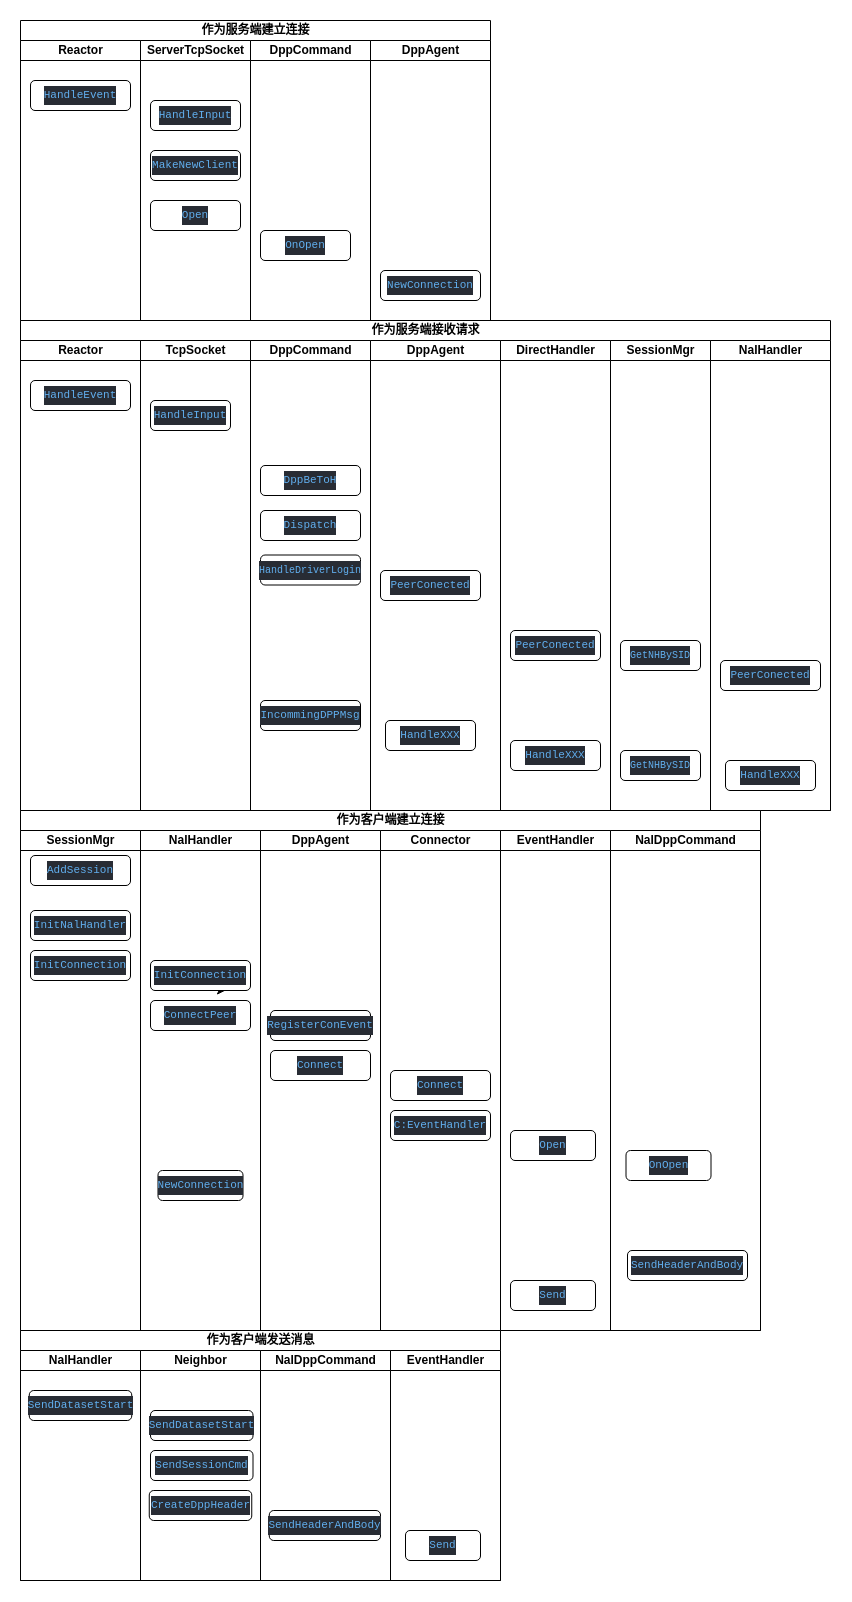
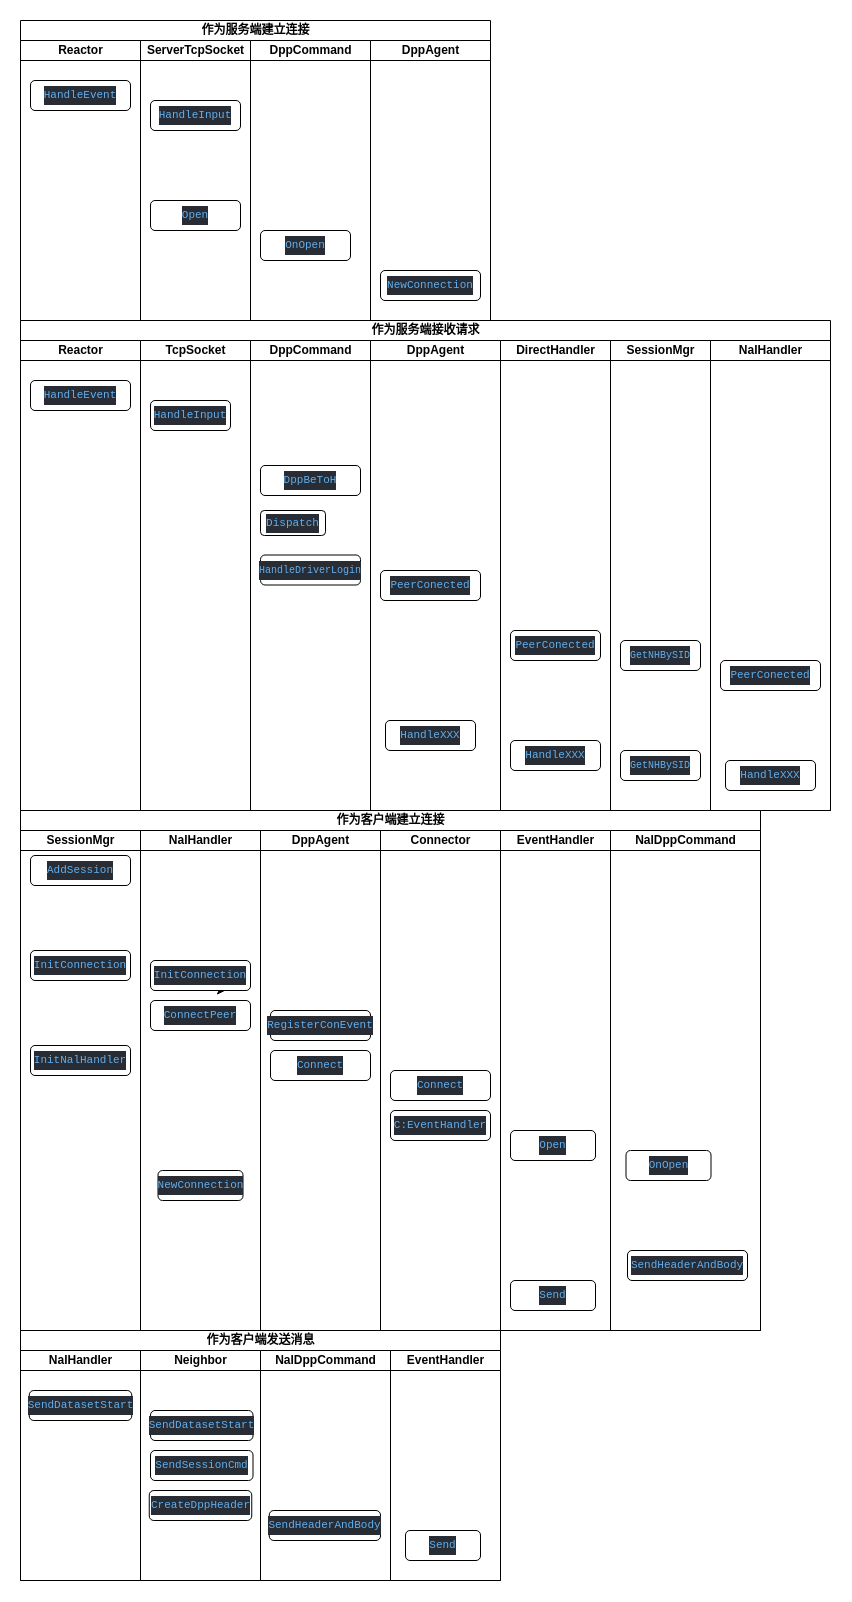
(196, 166) -> none
(311, 526) -> (293, 523)
(311, 716) -> none
(81, 926) -> (81, 1061)
